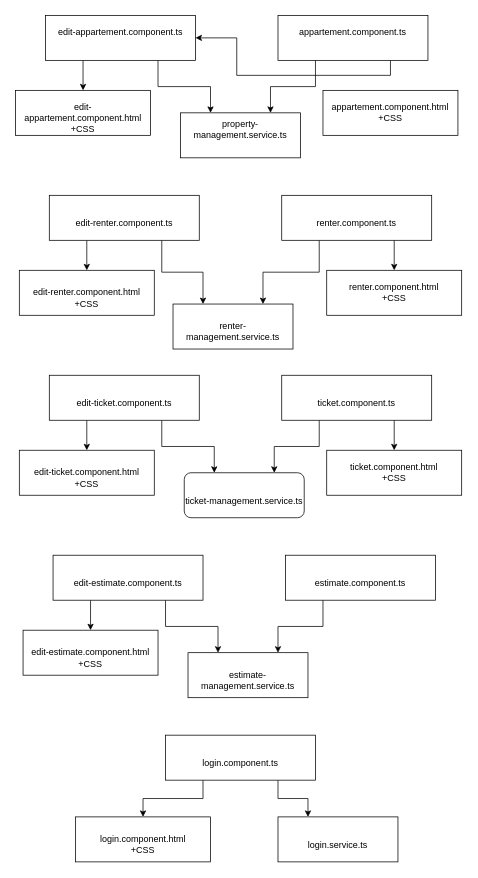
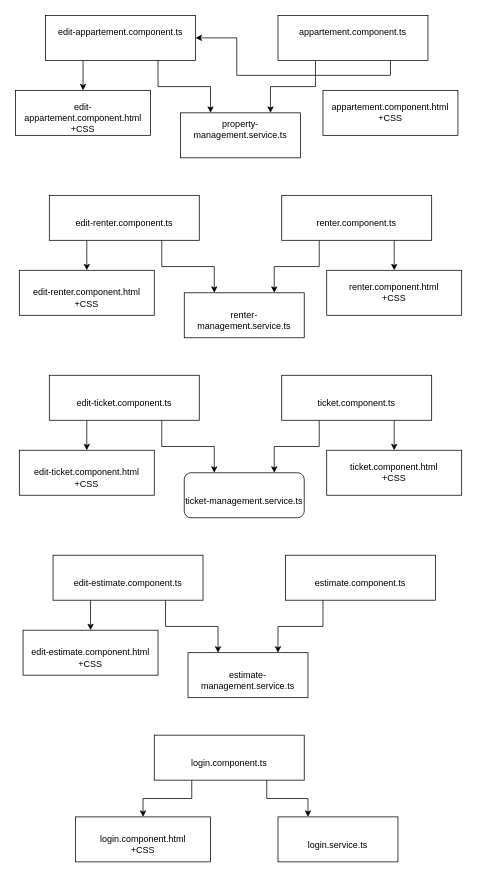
(233, 327) -> (244, 315)
(240, 758) -> (229, 758)
